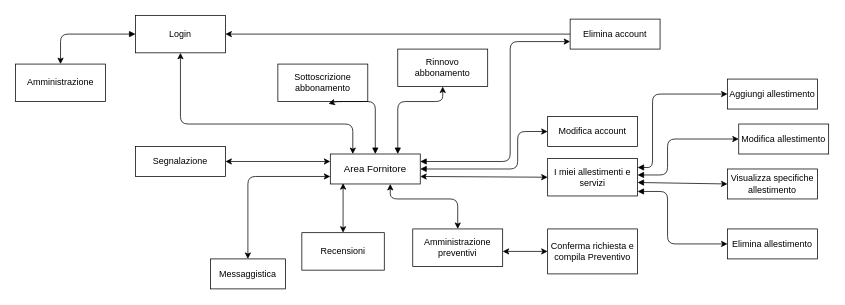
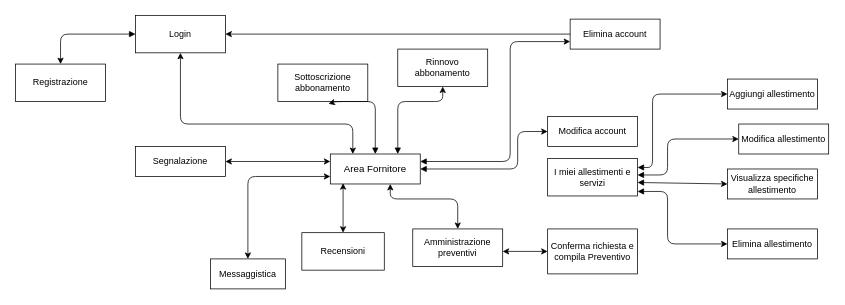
(60, 83) -> (60, 83)
(453, 177) -> none
